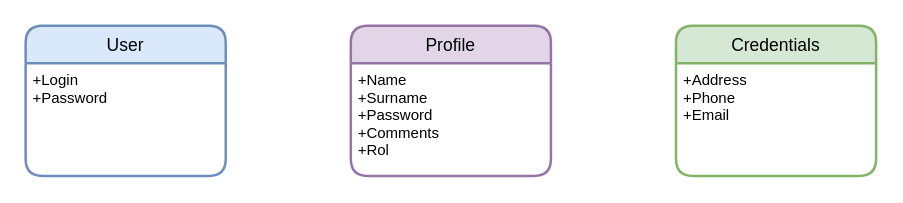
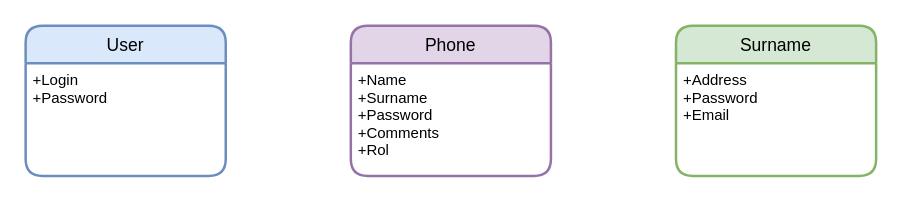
(450, 45) -> (450, 45)
(775, 45) -> (775, 45)
(716, 80) -> (716, 80)
